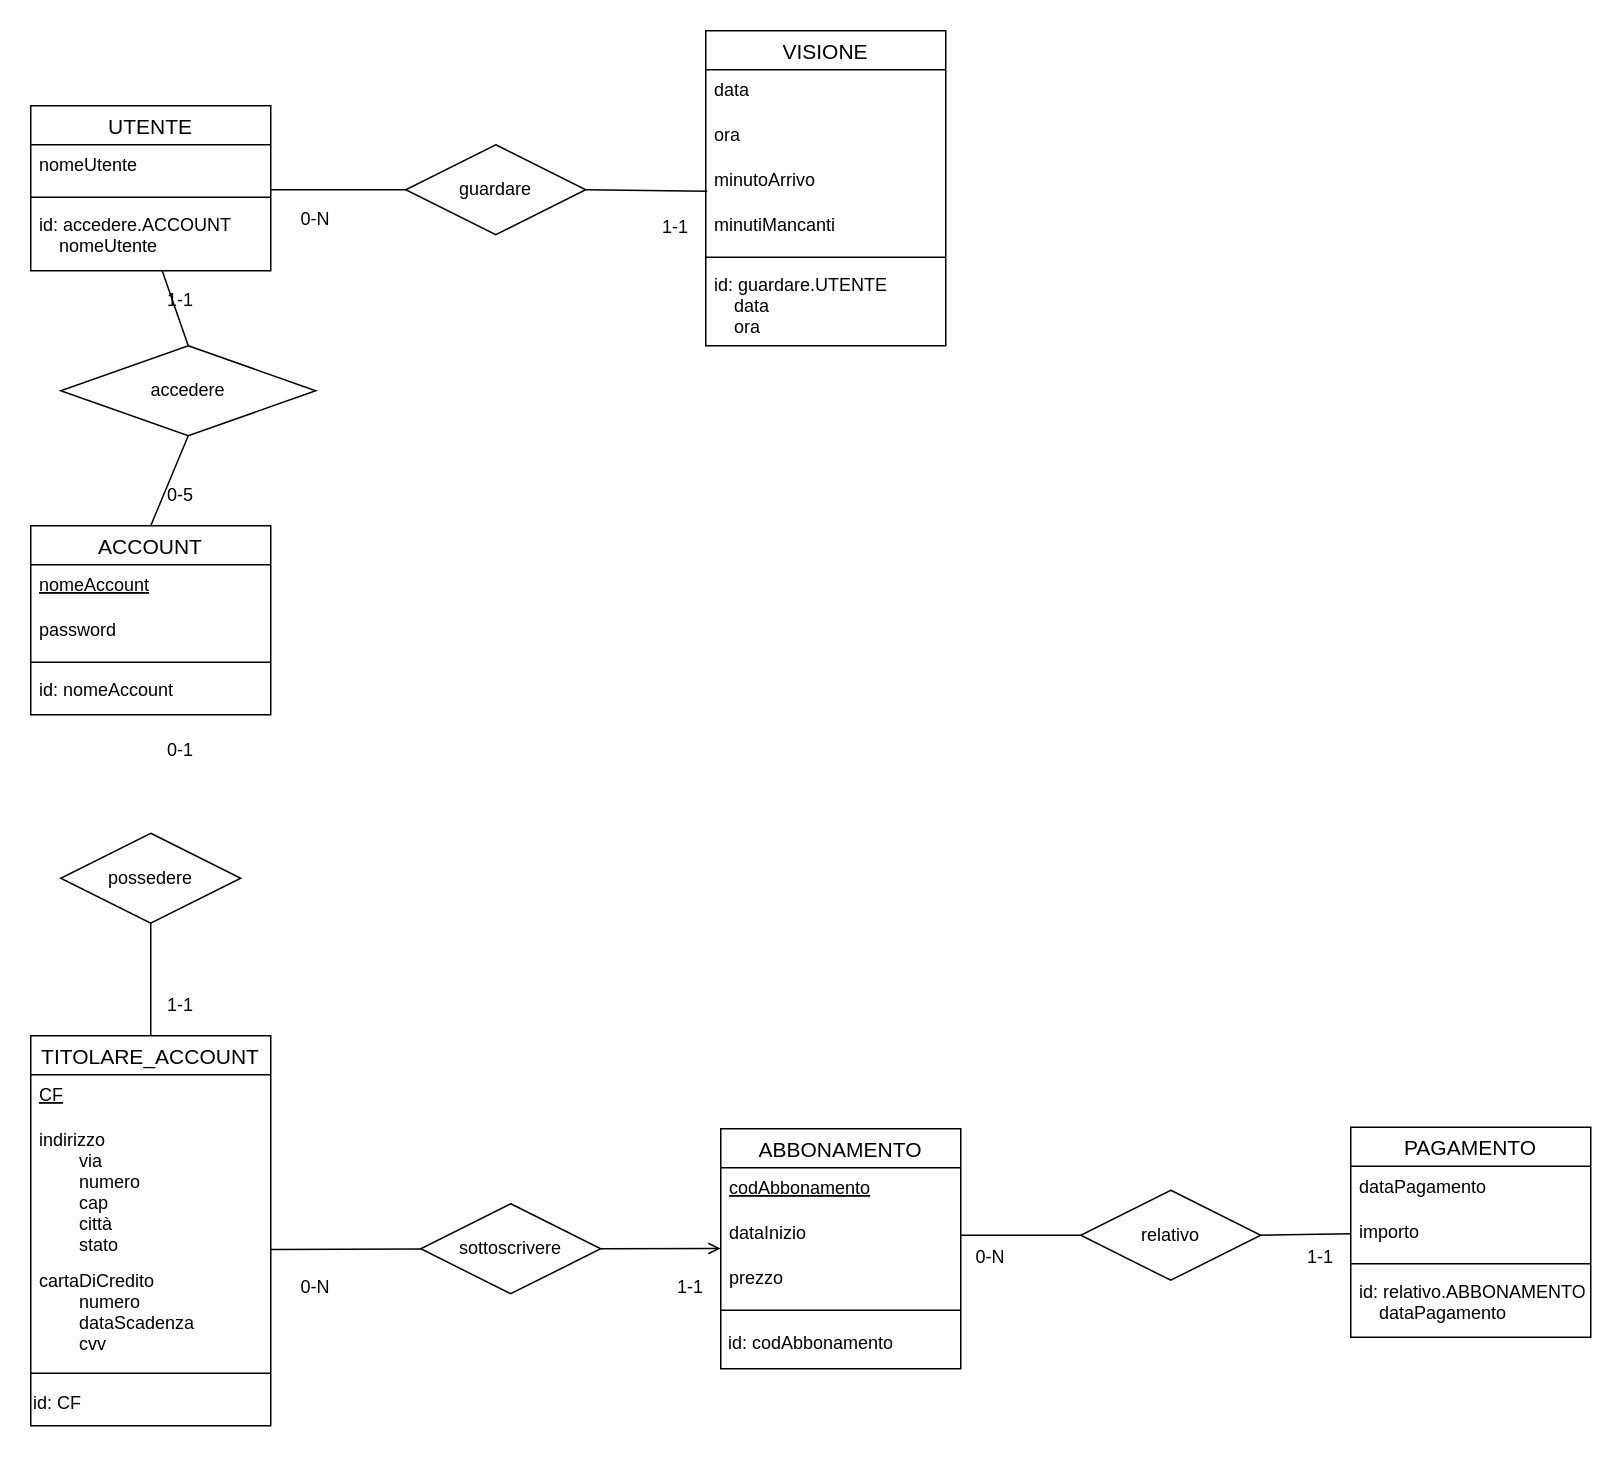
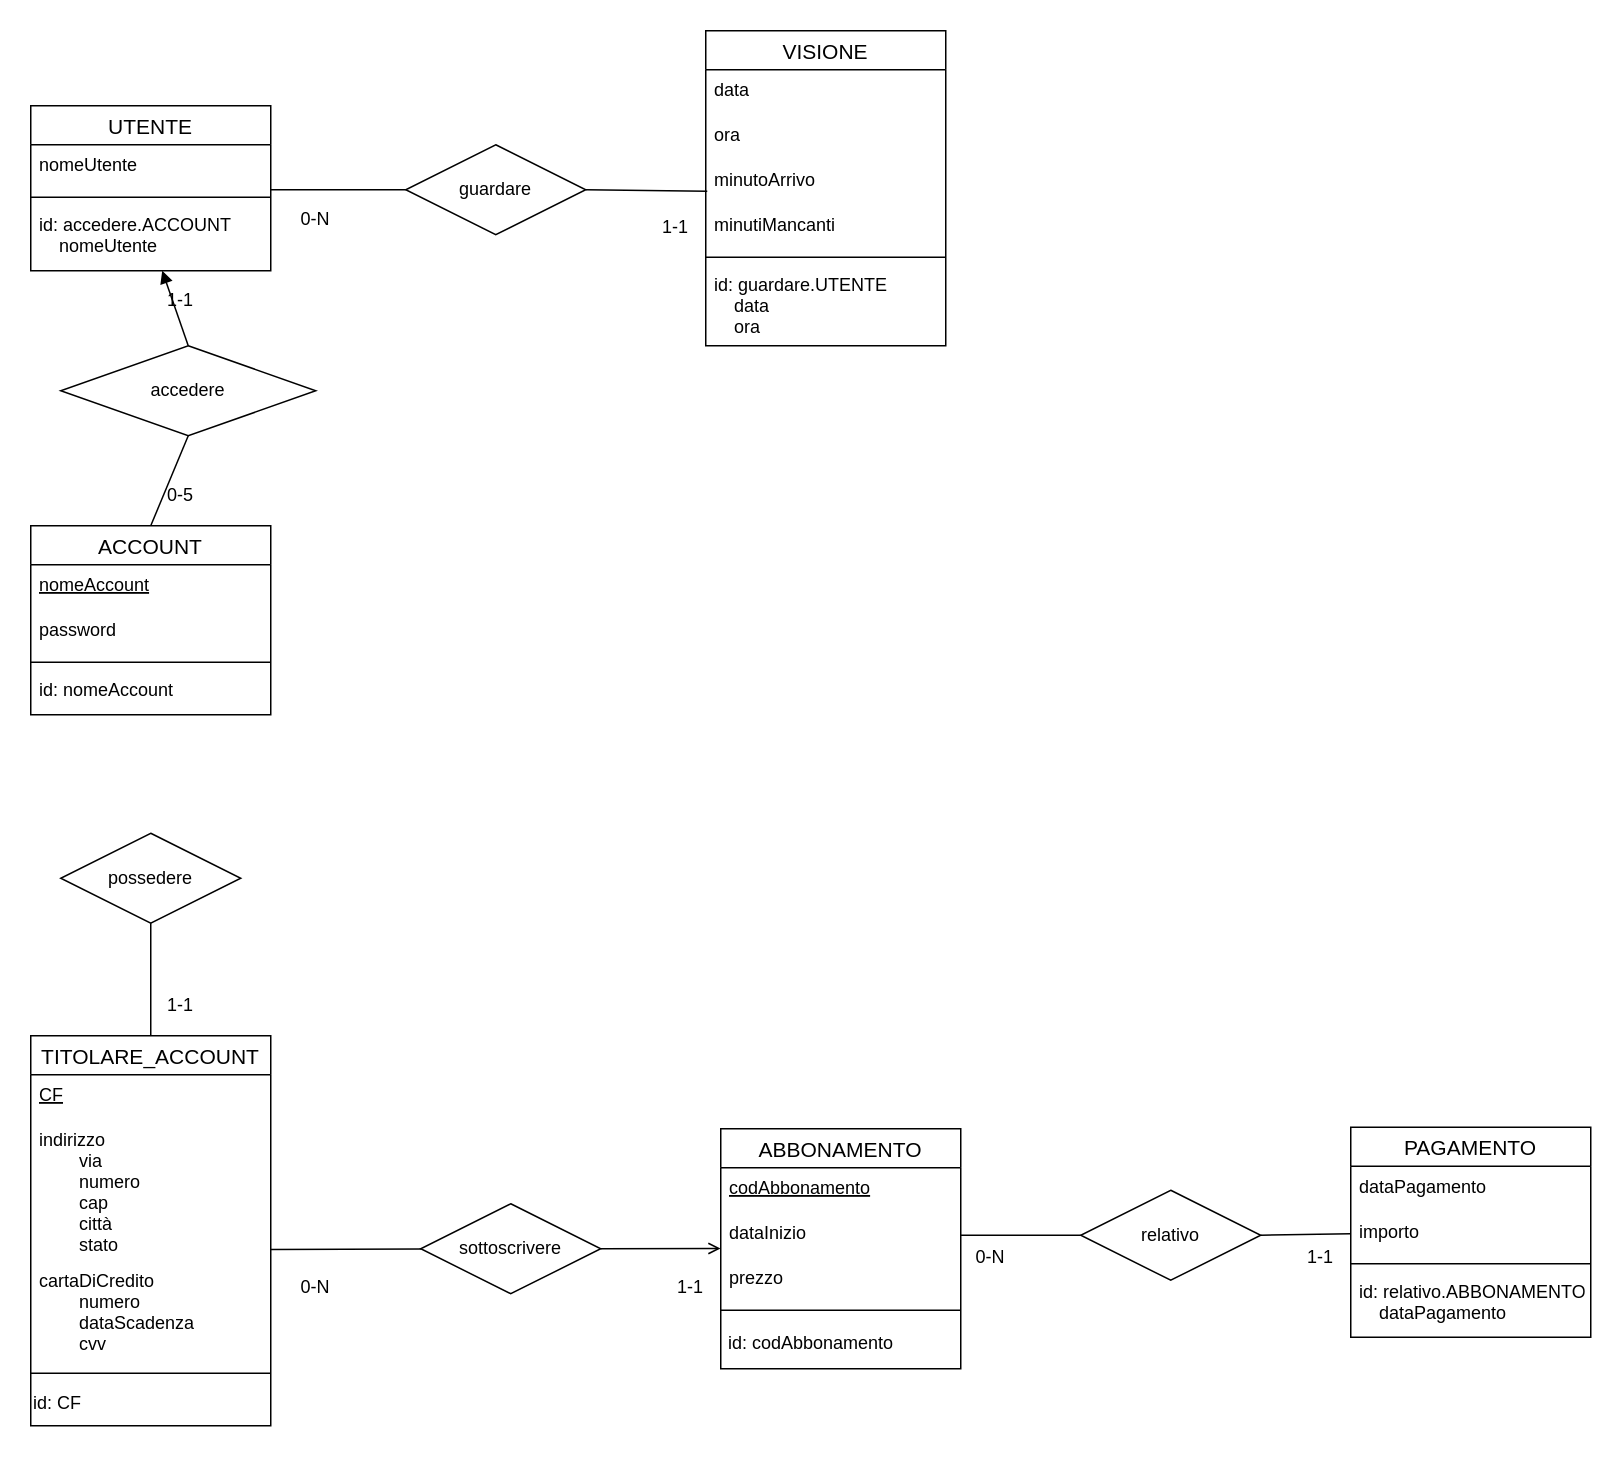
(165, 278) -> (167, 283)
(181, 751) -> none
